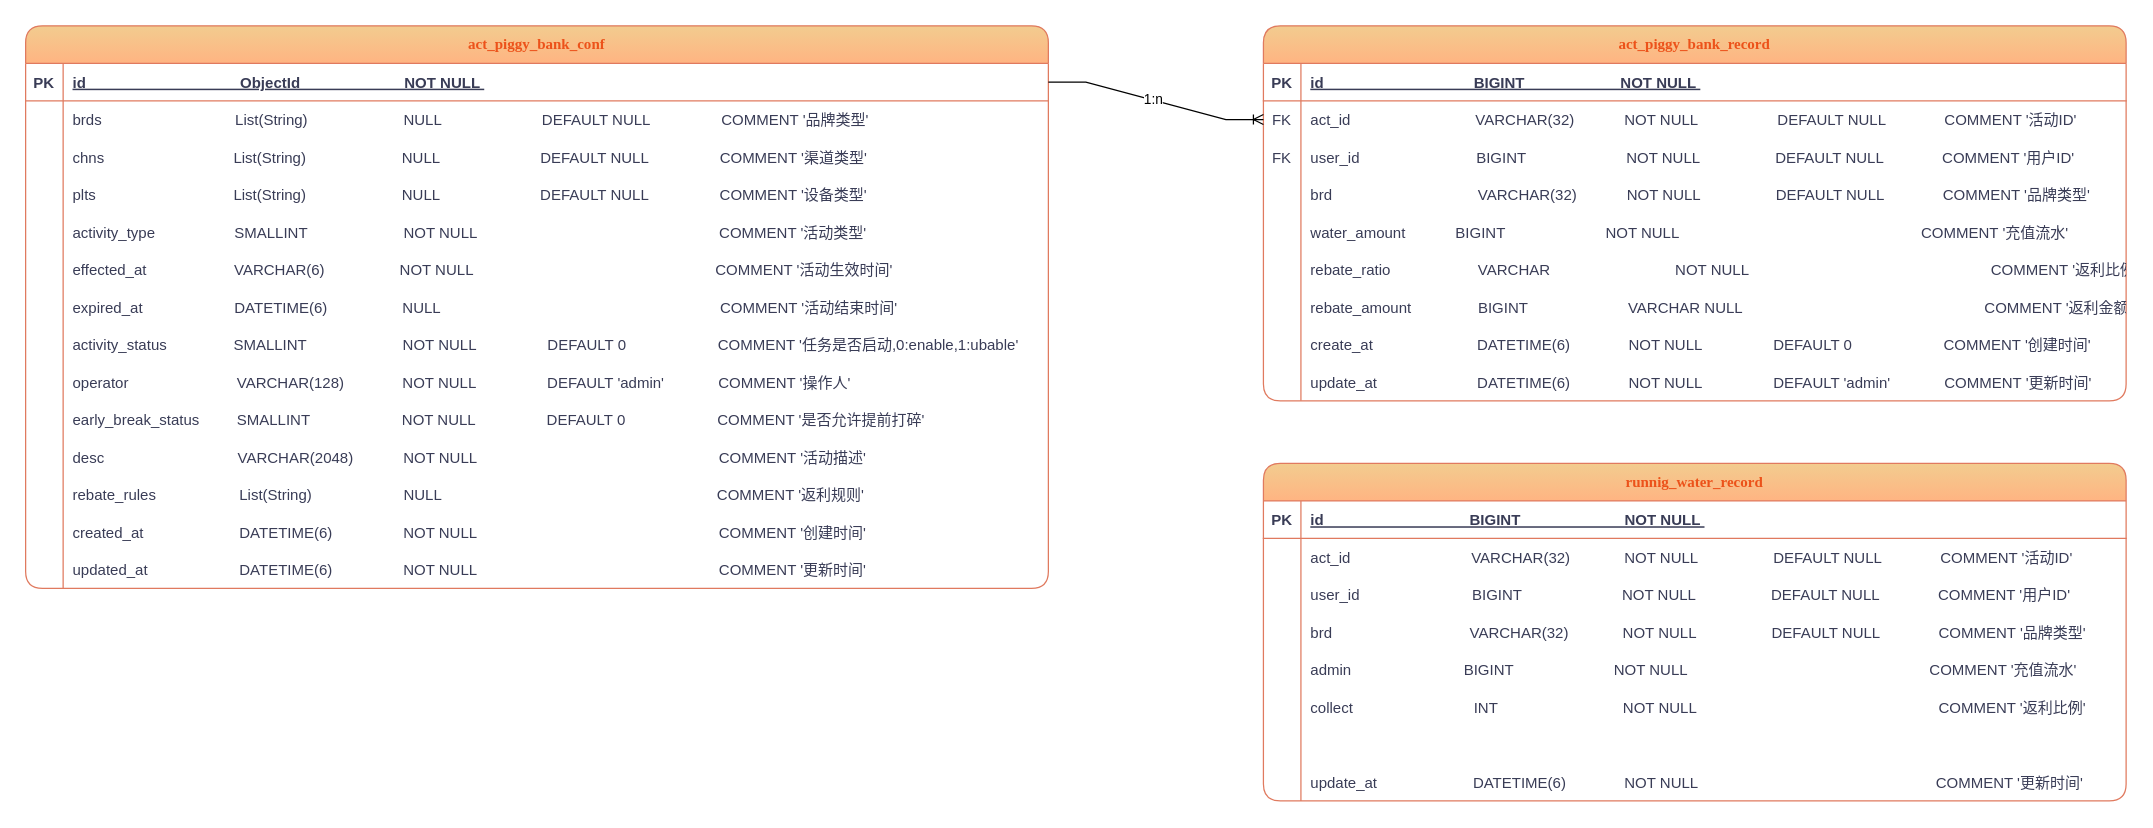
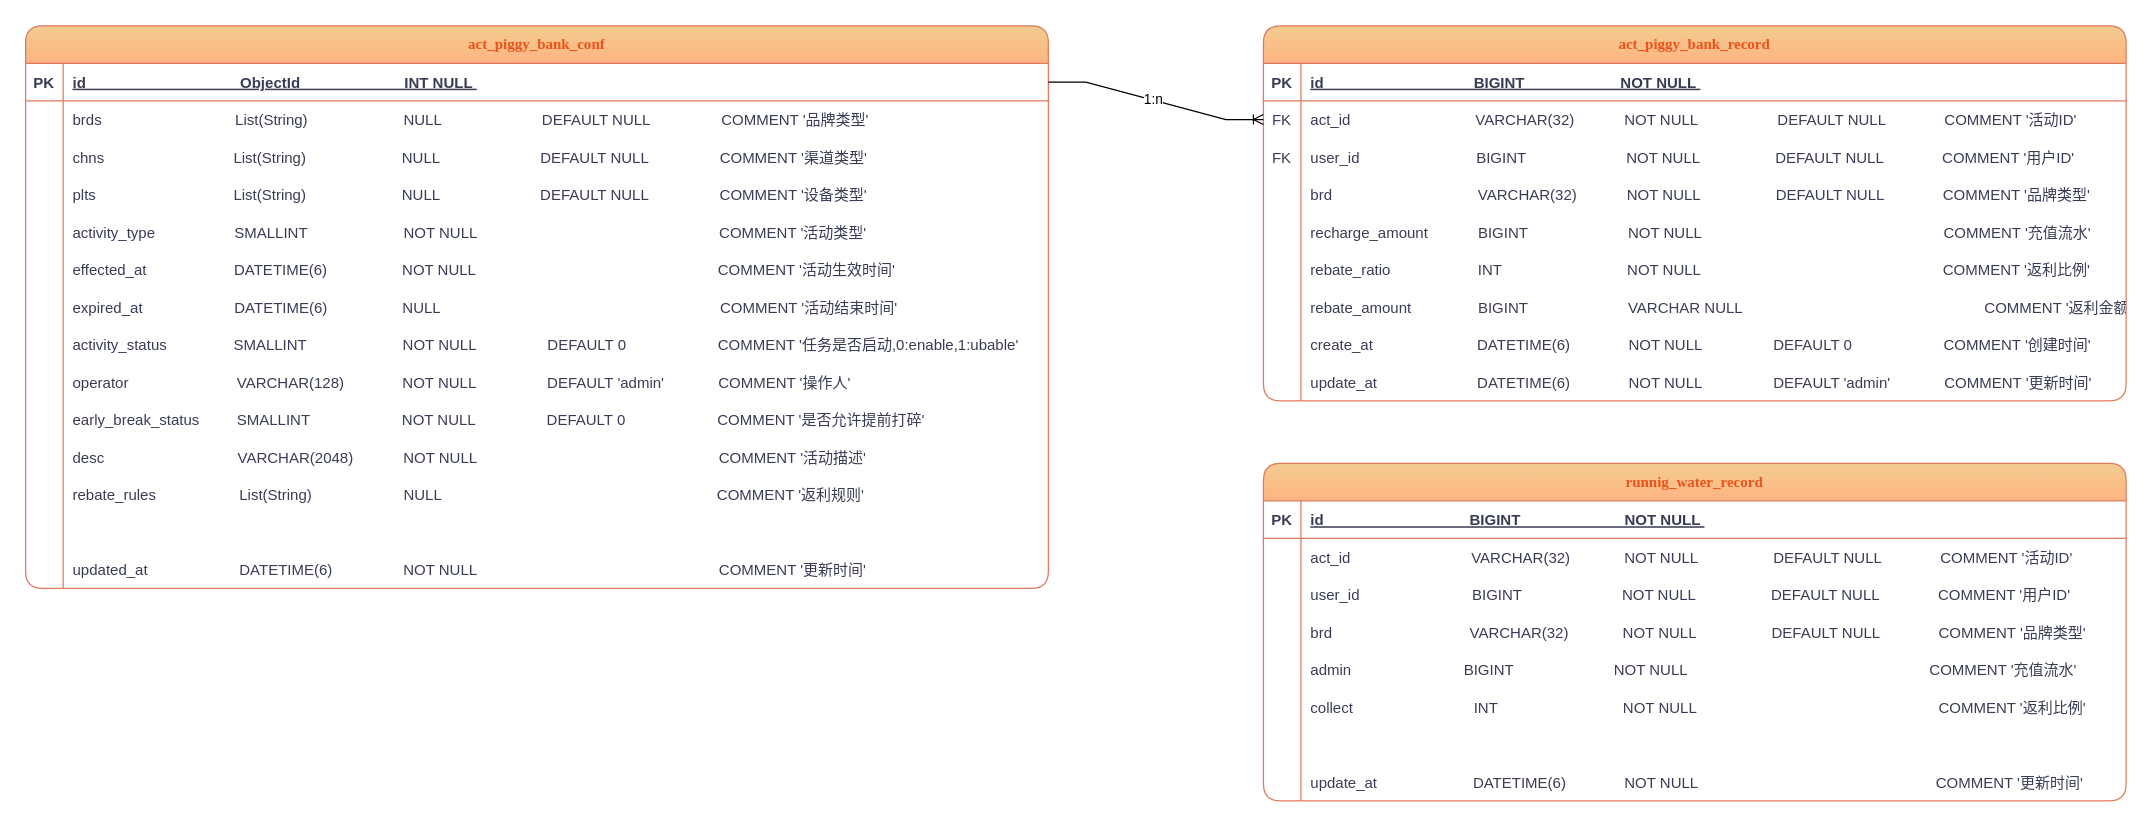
(346, 83) -> (346, 83)
(1787, 233) -> (1799, 233)
(587, 270) -> (591, 270)
(1838, 270) -> (1821, 270)
(556, 532) -> none
